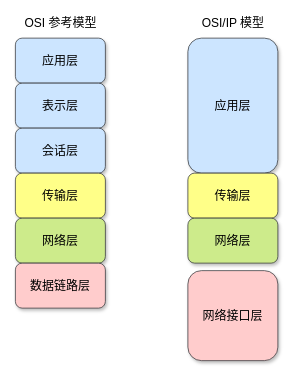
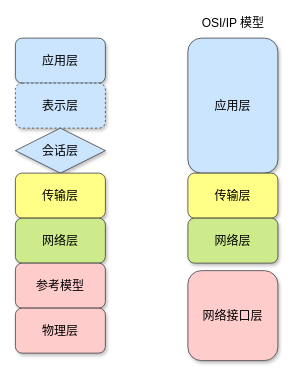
(60, 23) -> none
(60, 105) -> (60, 105)
(60, 150) -> (60, 150)
(60, 285) -> (60, 285)
none -> (60, 330)
